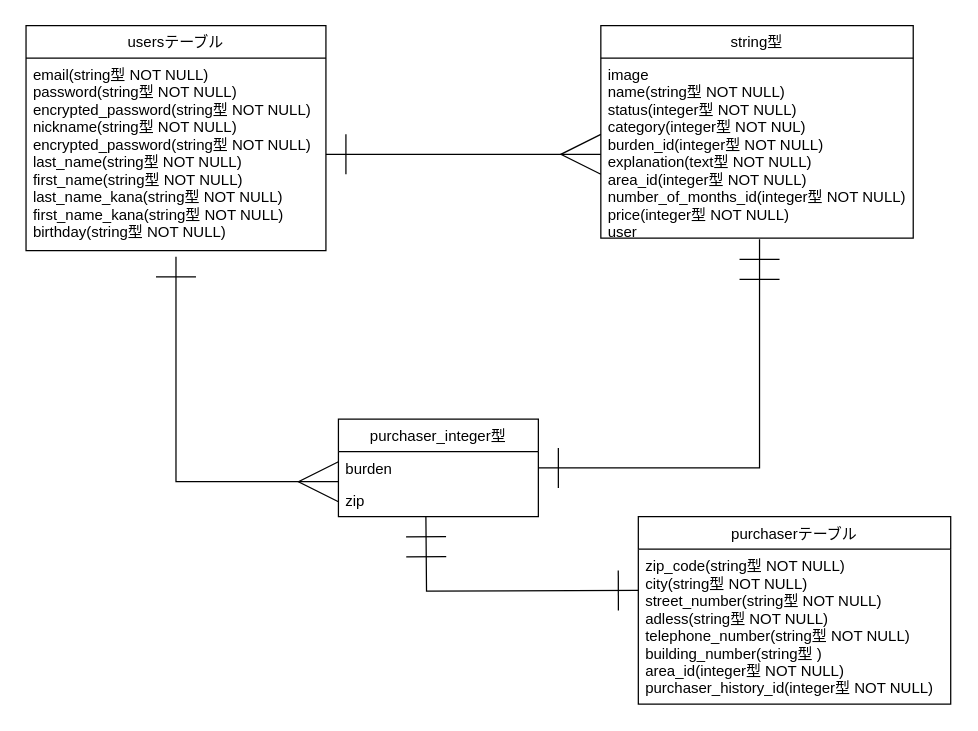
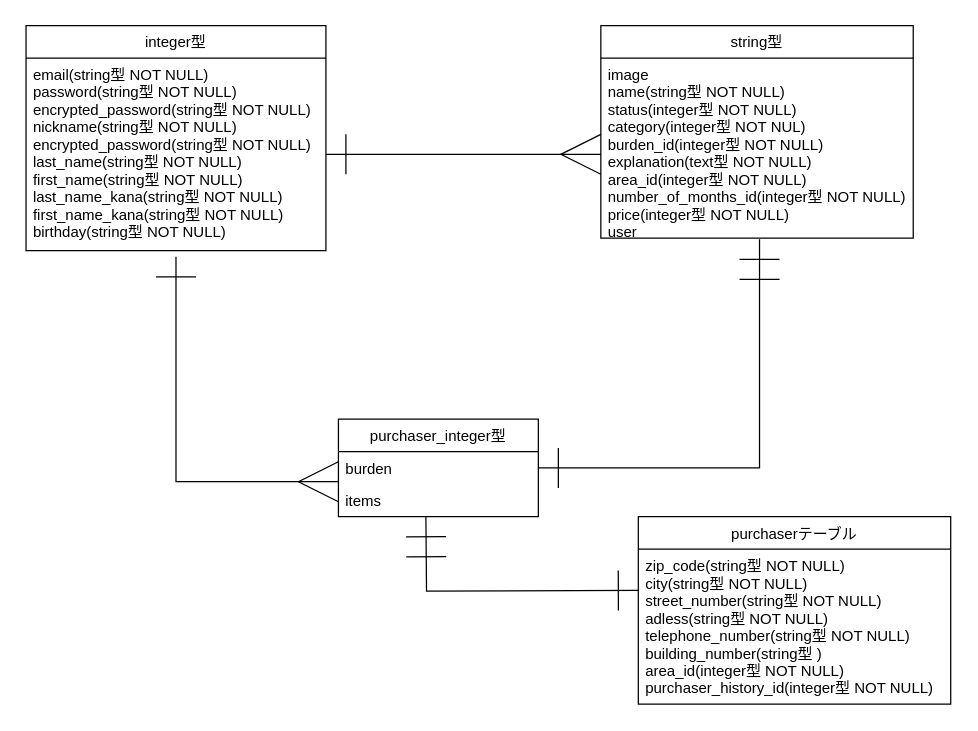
(175, 43) -> (175, 43)
(356, 501) -> (364, 501)
